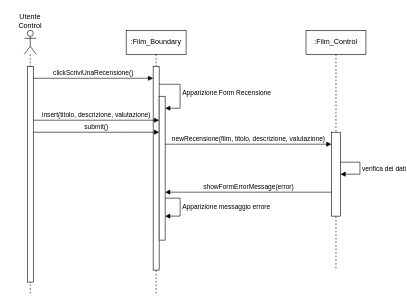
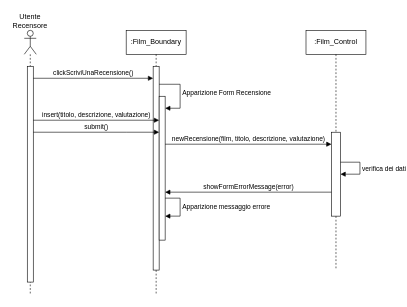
(30, 21) -> (30, 21)
